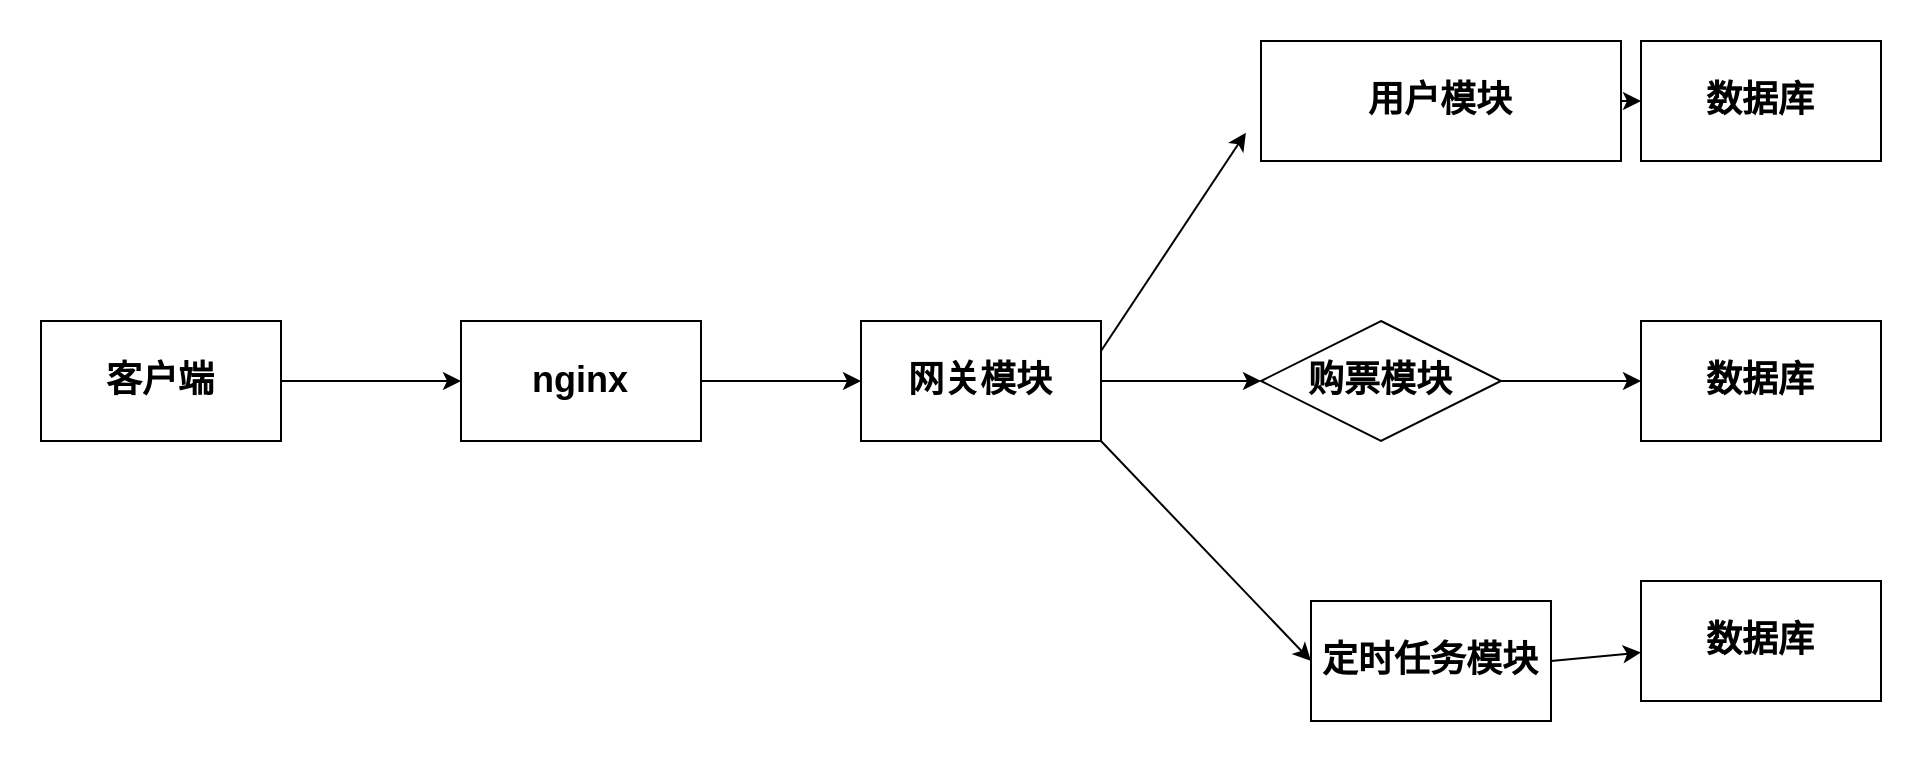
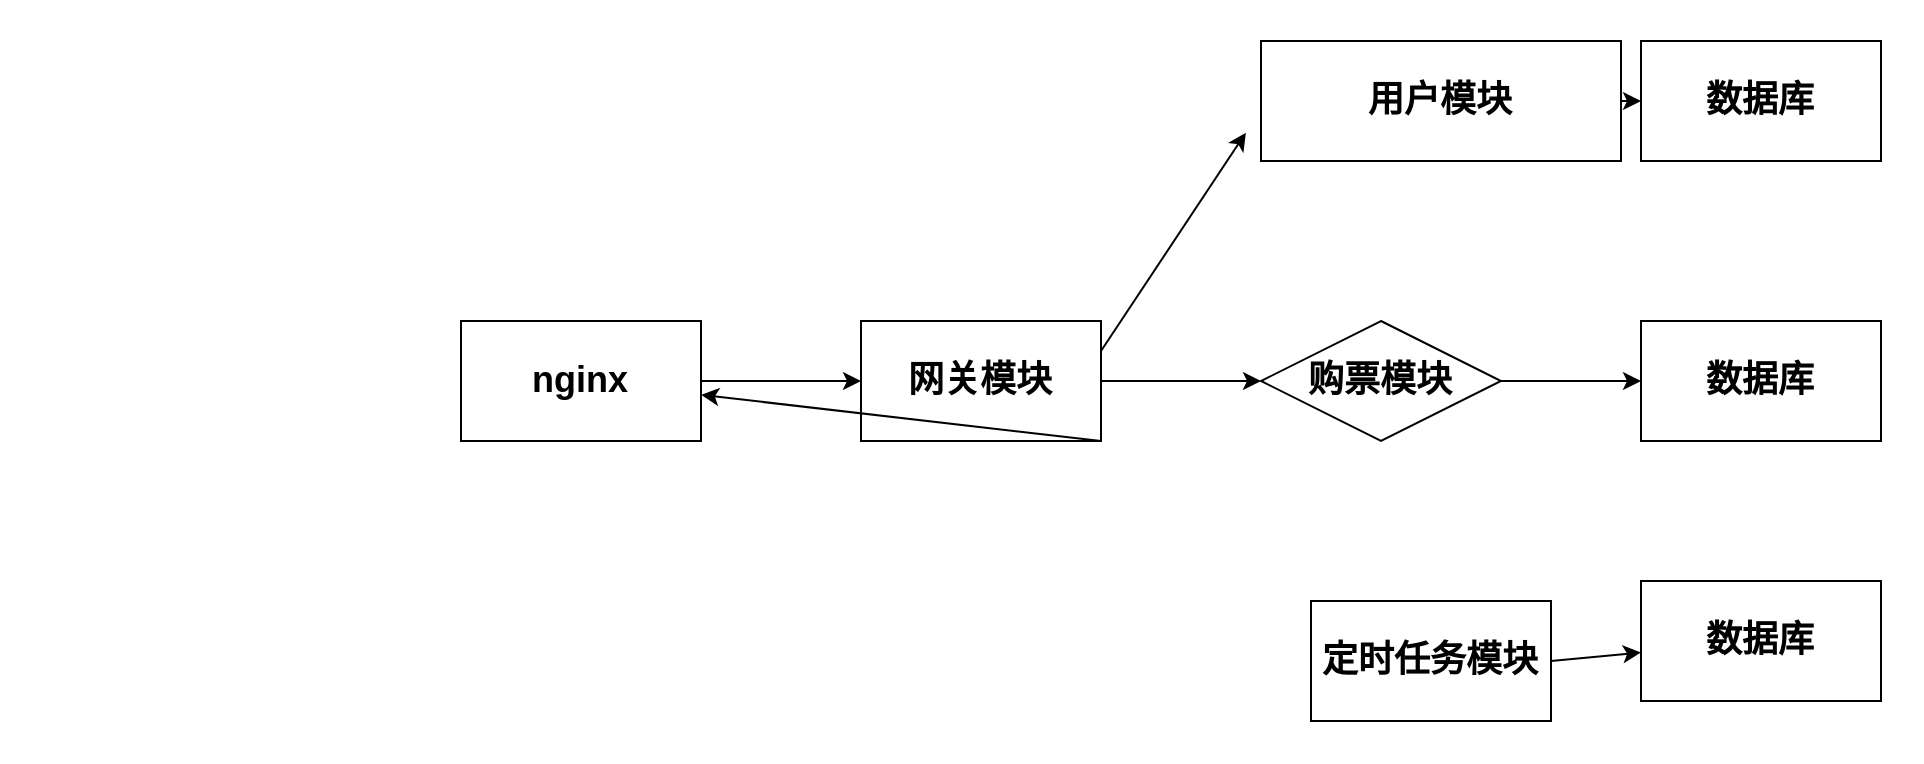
(161, 381) -> none
(364, 381) -> none
(1201, 546) -> (908, 419)
